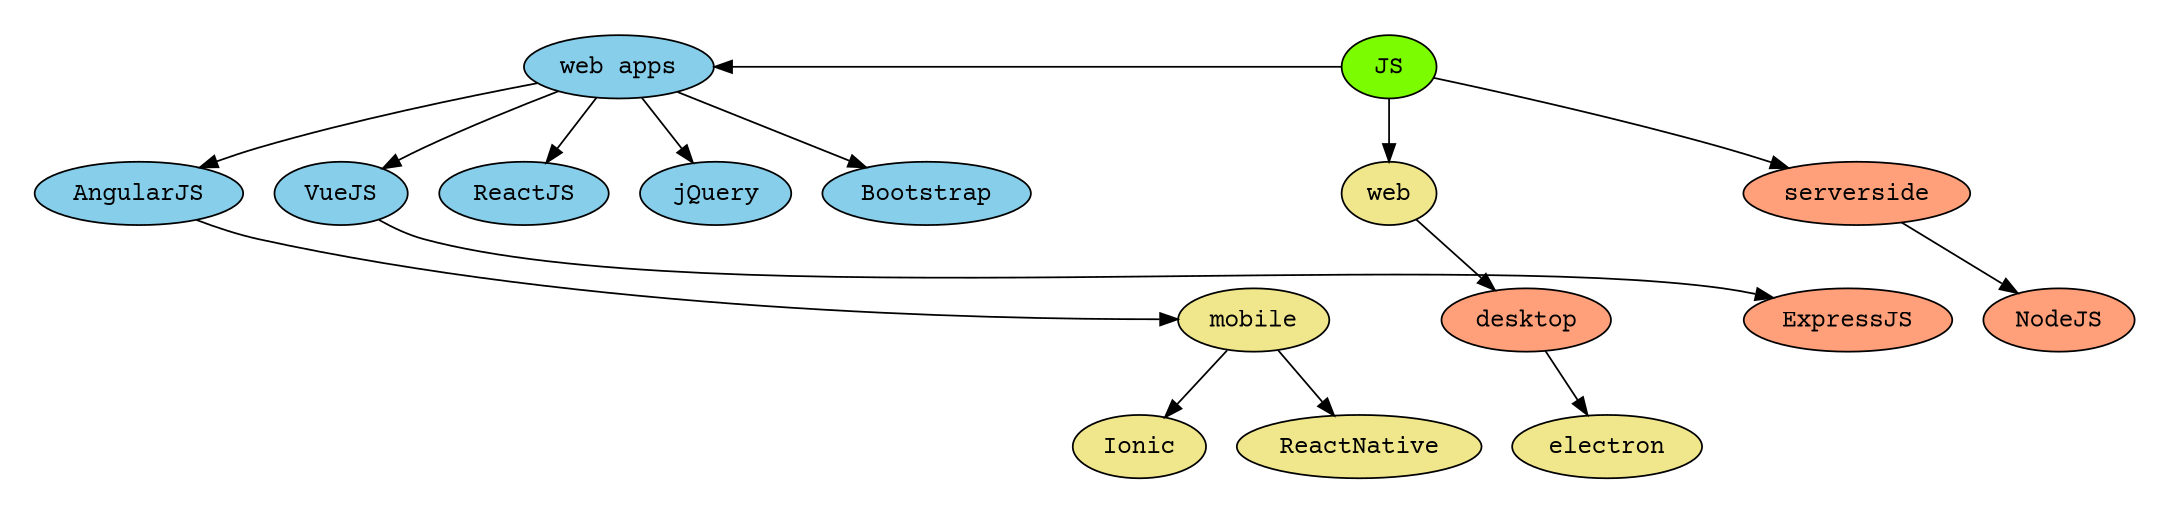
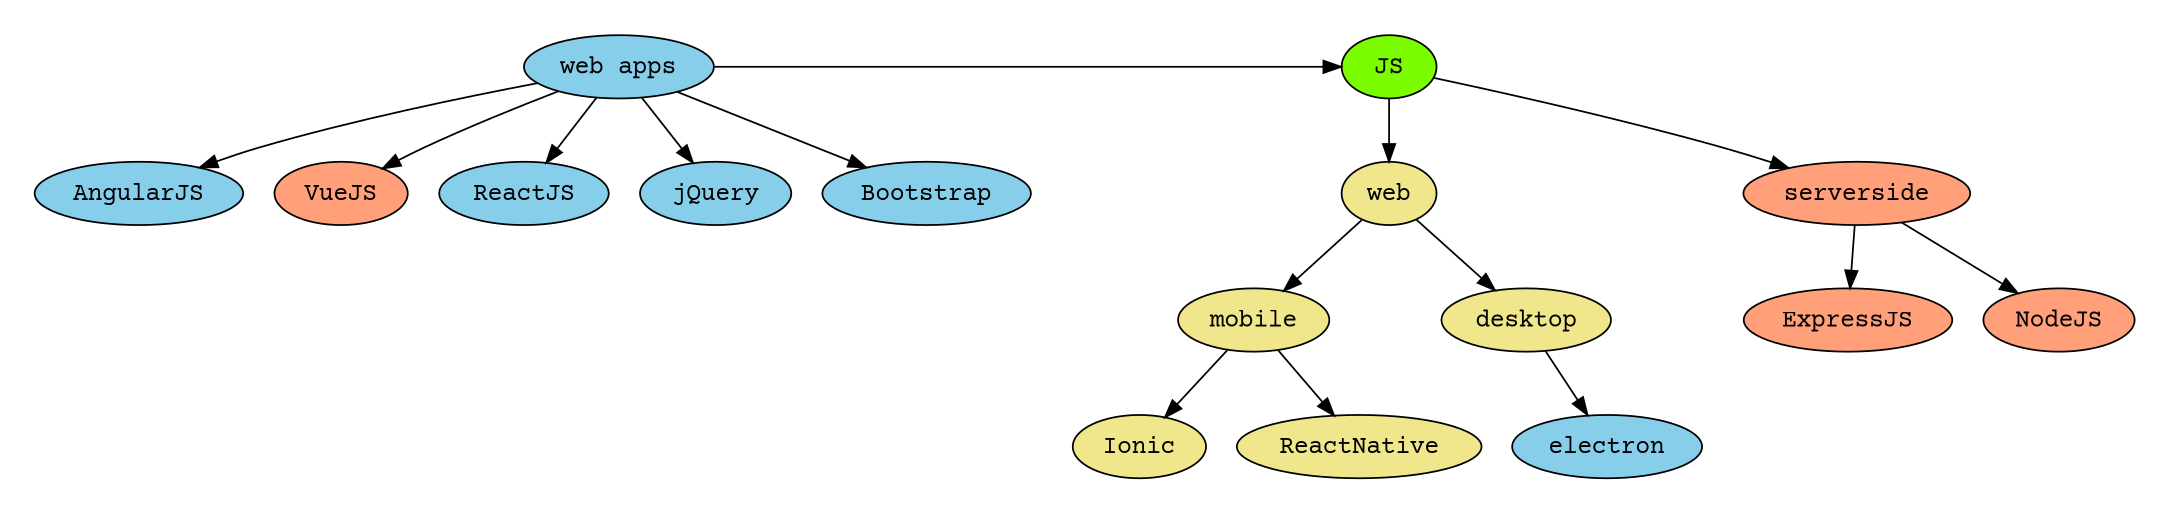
(1021, 67) -> (1019, 67)
(341, 193) -> (341, 193)
(1030, 277) -> (1853, 248)
(675, 299) -> (1329, 249)
(1526, 320) -> (1526, 320)
(1607, 447) -> (1607, 447)
